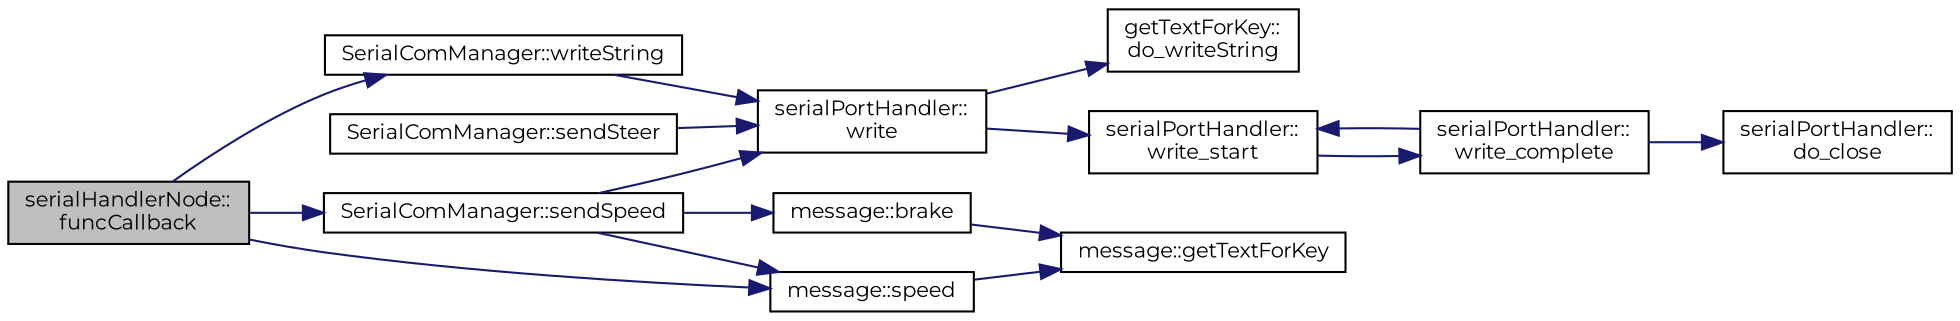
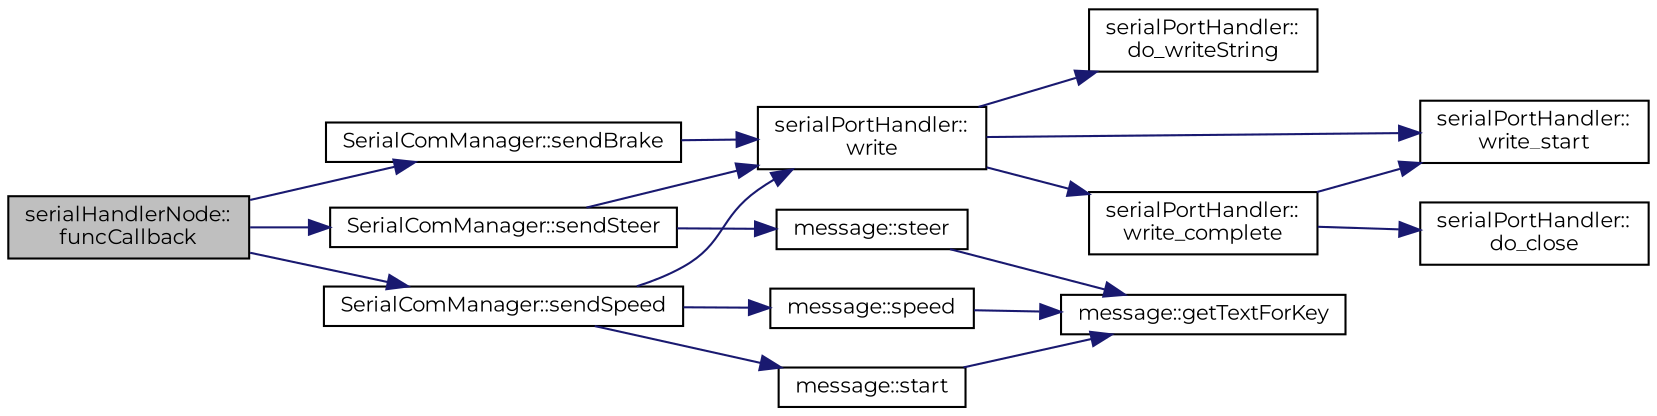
(1203, 40) -> (1203, 40)
(504, 55) -> (504, 142)
(1358, 156) -> (1028, 178)
(872, 213) -> (872, 387)
none -> (872, 229)
(498, 271) -> (280, 227)
